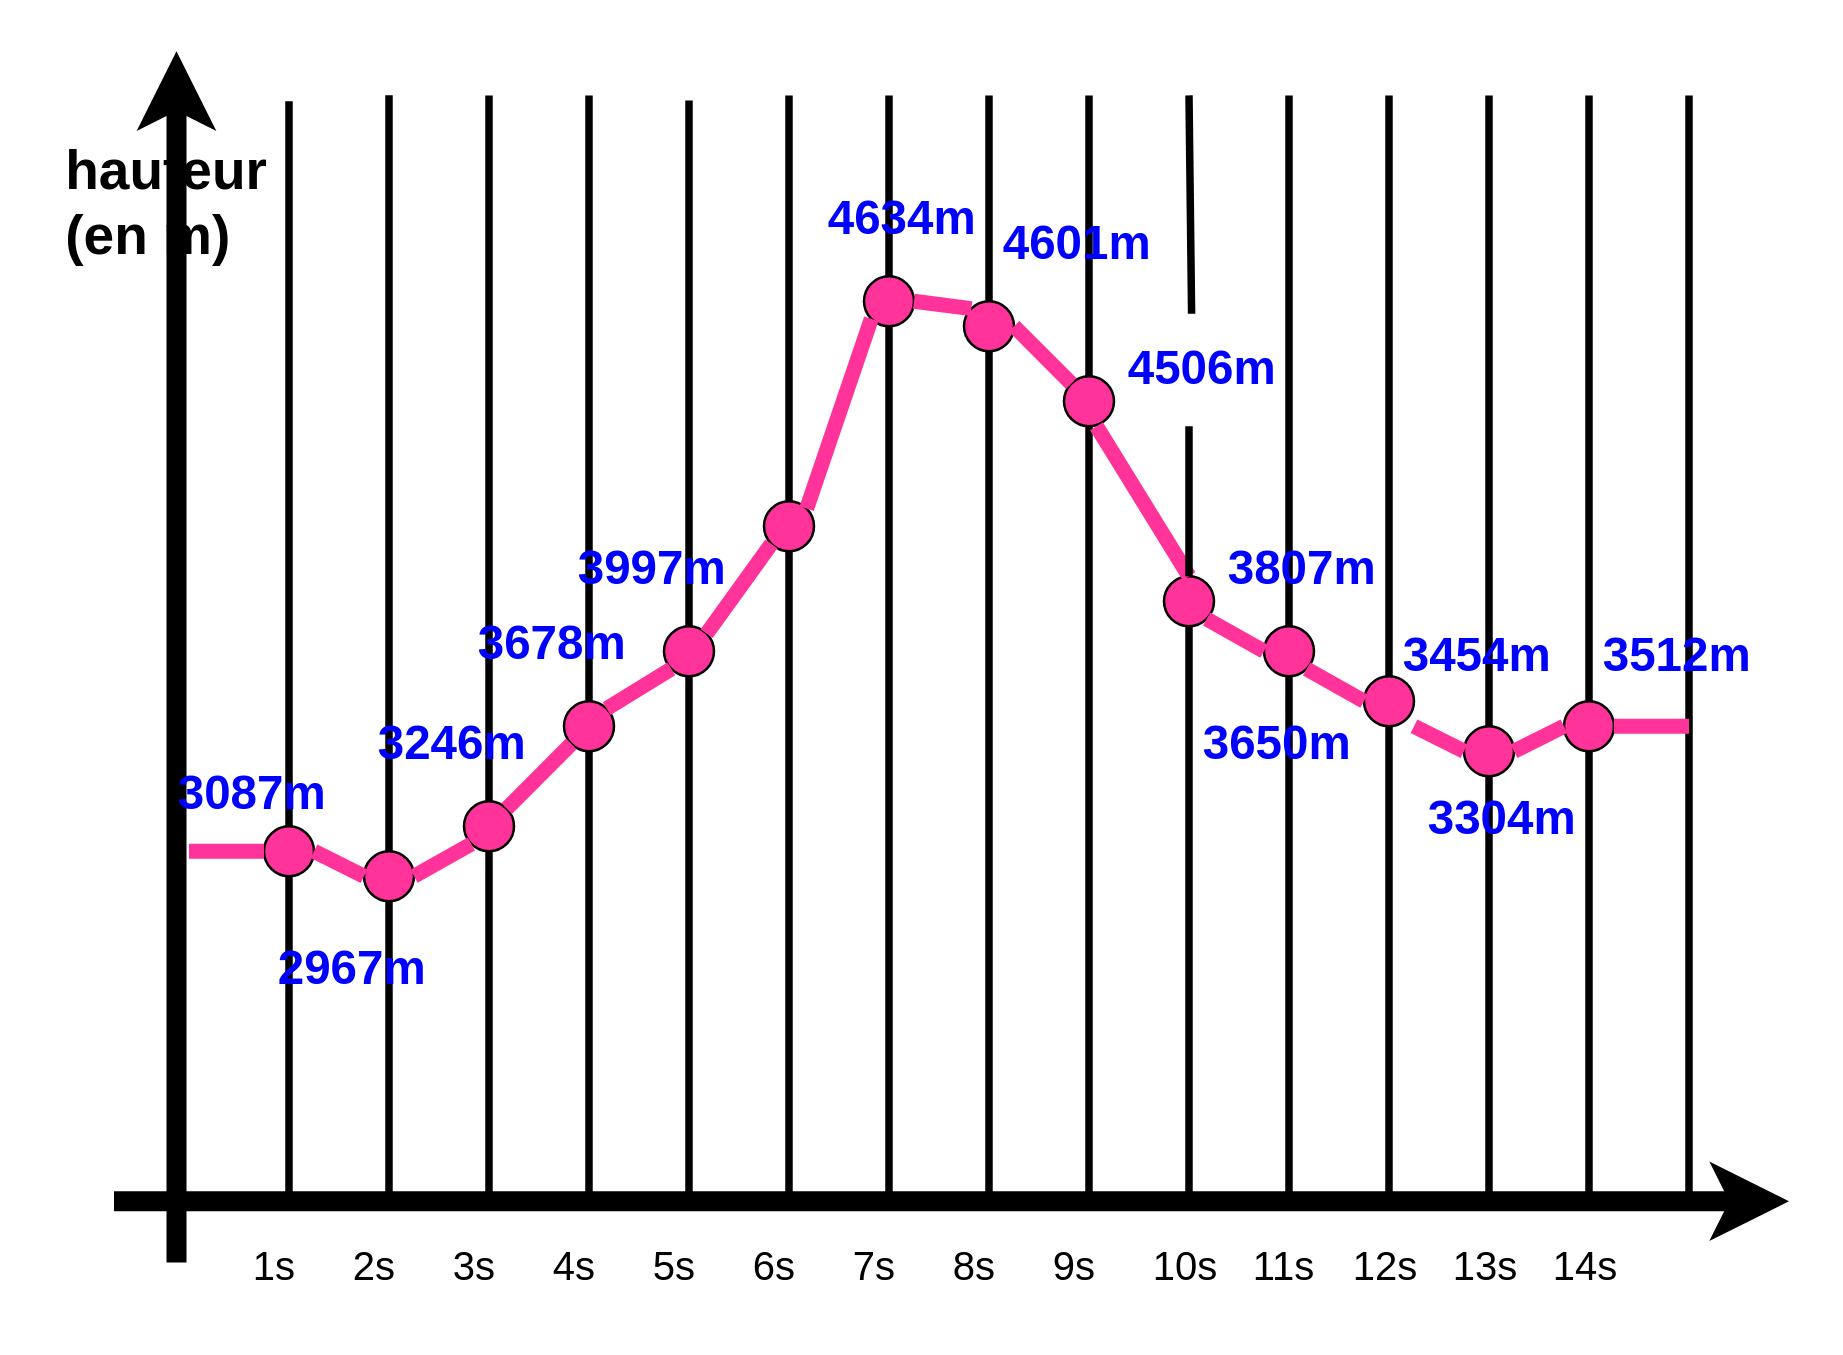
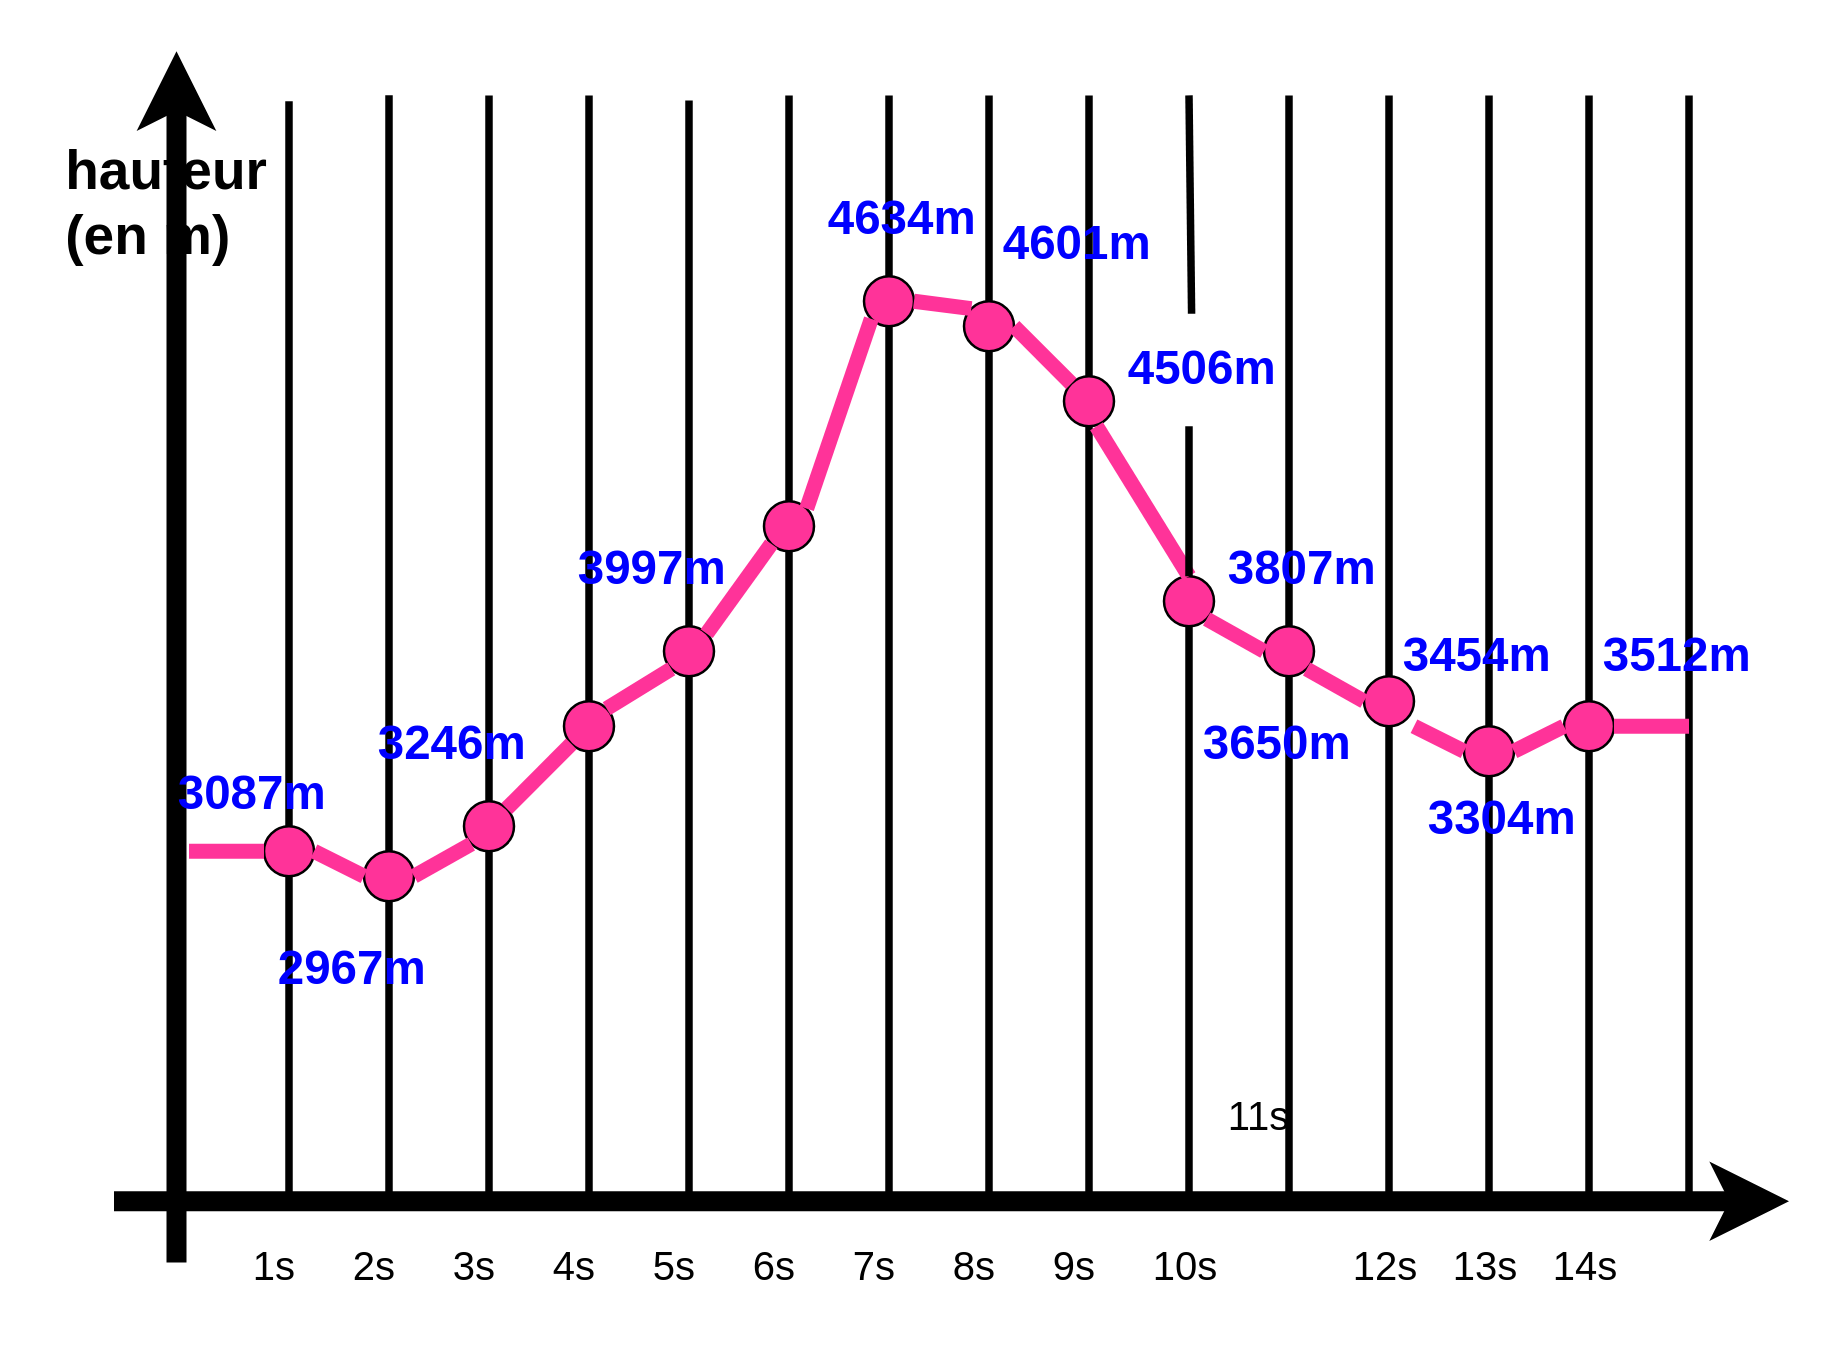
(564, 639) -> none
(1289, 1264) -> (1264, 1114)
